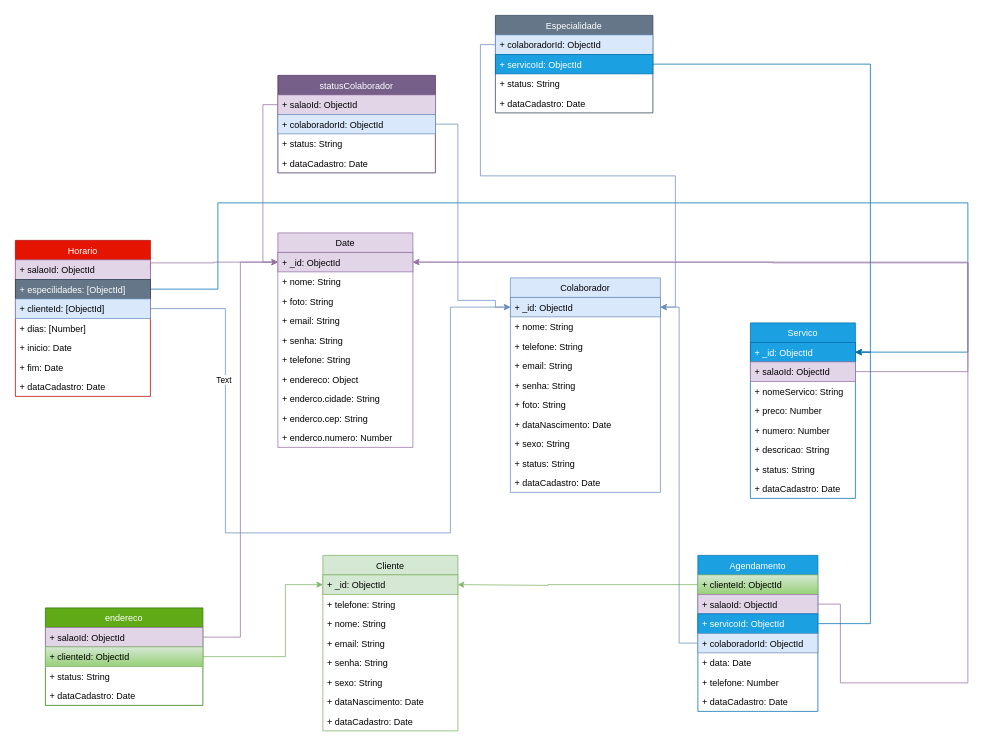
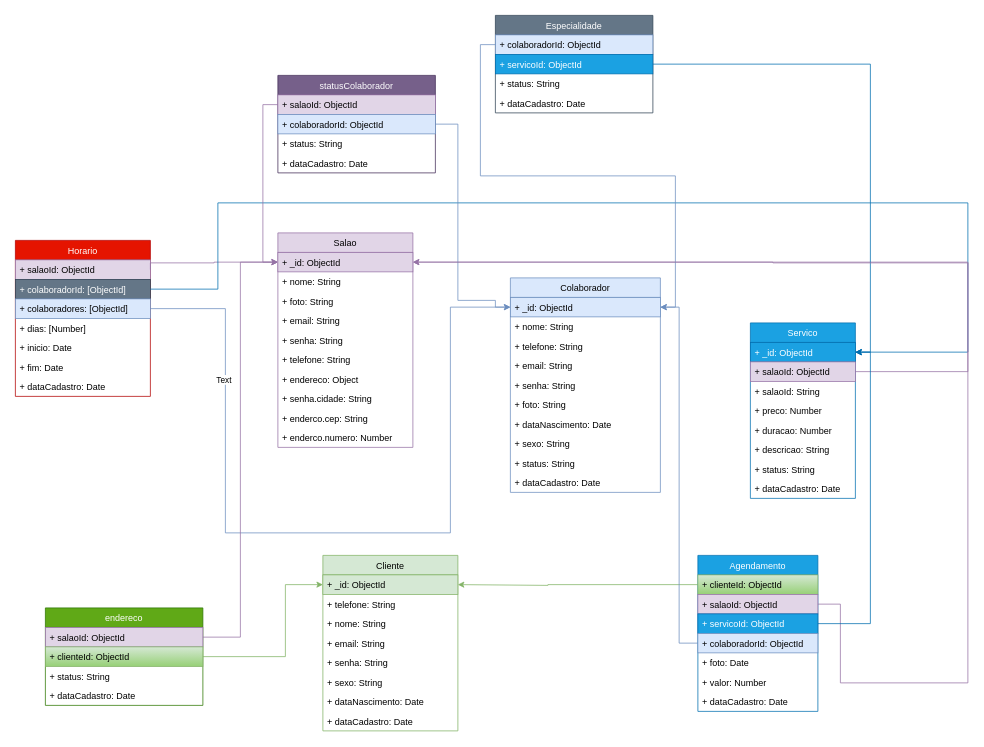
(345, 243) -> (345, 243)
(81, 290) -> (83, 290)
(72, 309) -> (83, 309)
(802, 392) -> (791, 392)
(335, 399) -> (330, 399)
(791, 431) -> (794, 431)
(729, 663) -> (729, 663)
(743, 683) -> (735, 683)
